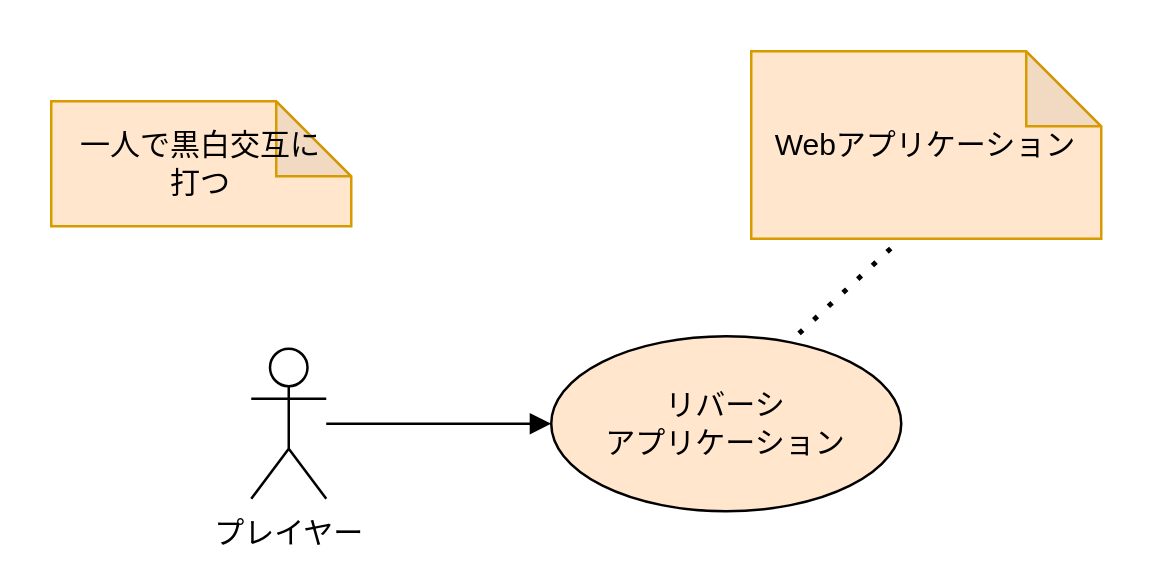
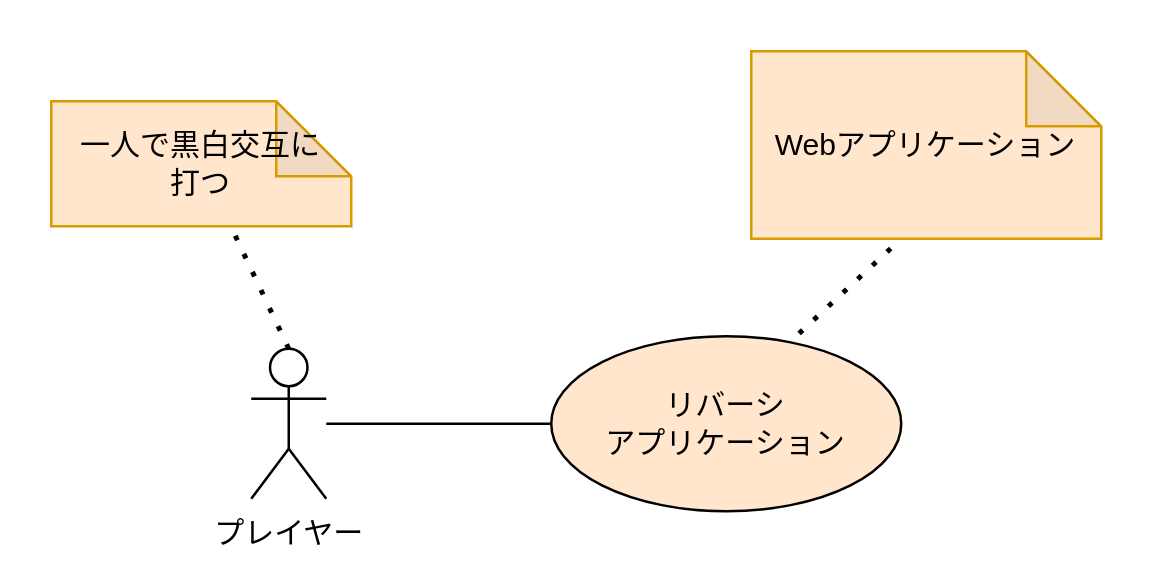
none -> (279, 328)
(529, 424) -> (538, 424)
